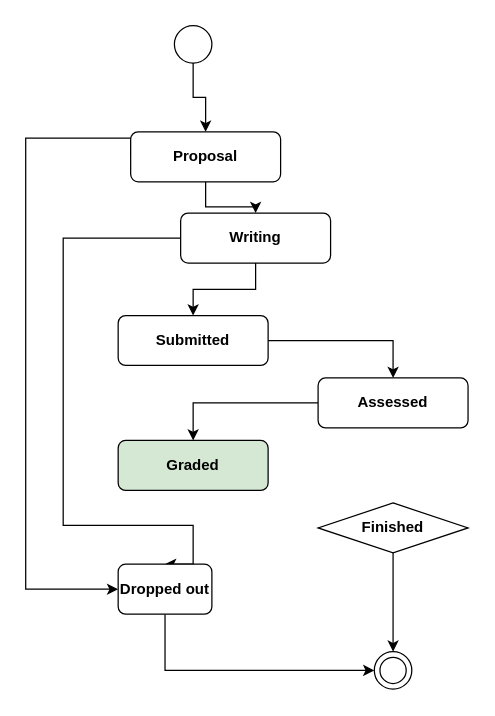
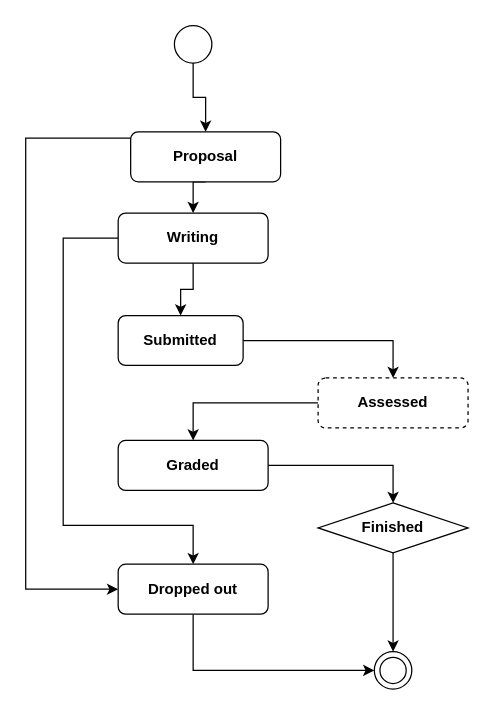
(256, 238) -> (193, 238)
(193, 341) -> (181, 341)
(393, 403) -> (393, 403)
(193, 466) -> (193, 466)
none -> (345, 466)
(165, 589) -> (193, 589)
